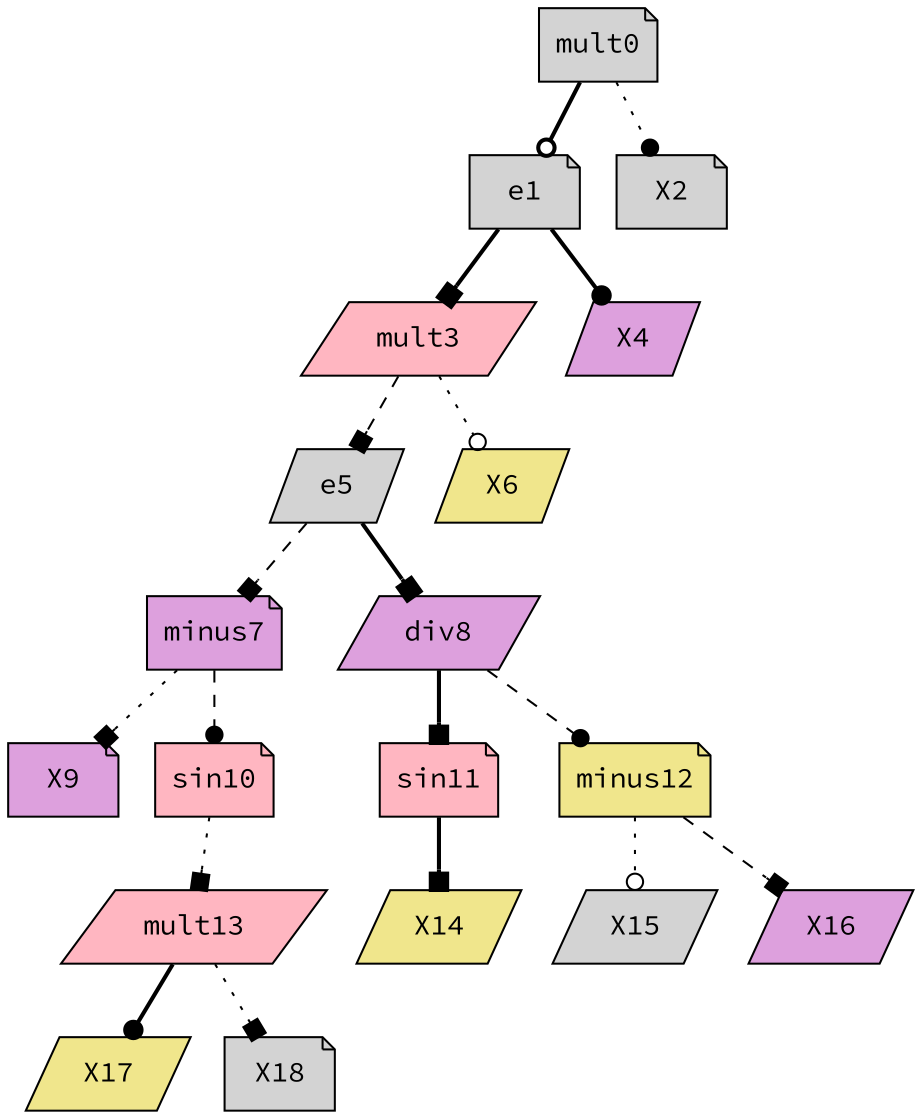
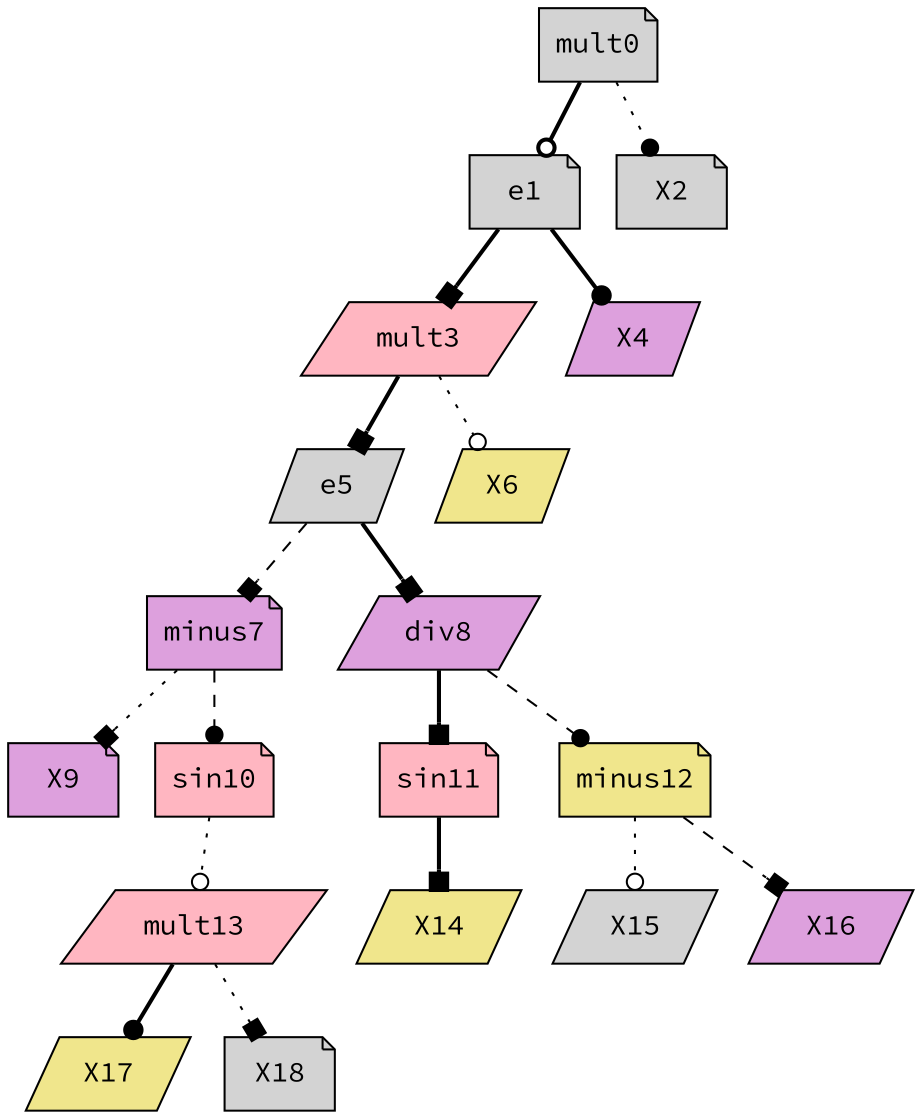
(383, 404) -> (383, 404)
(206, 843) -> (206, 843)
